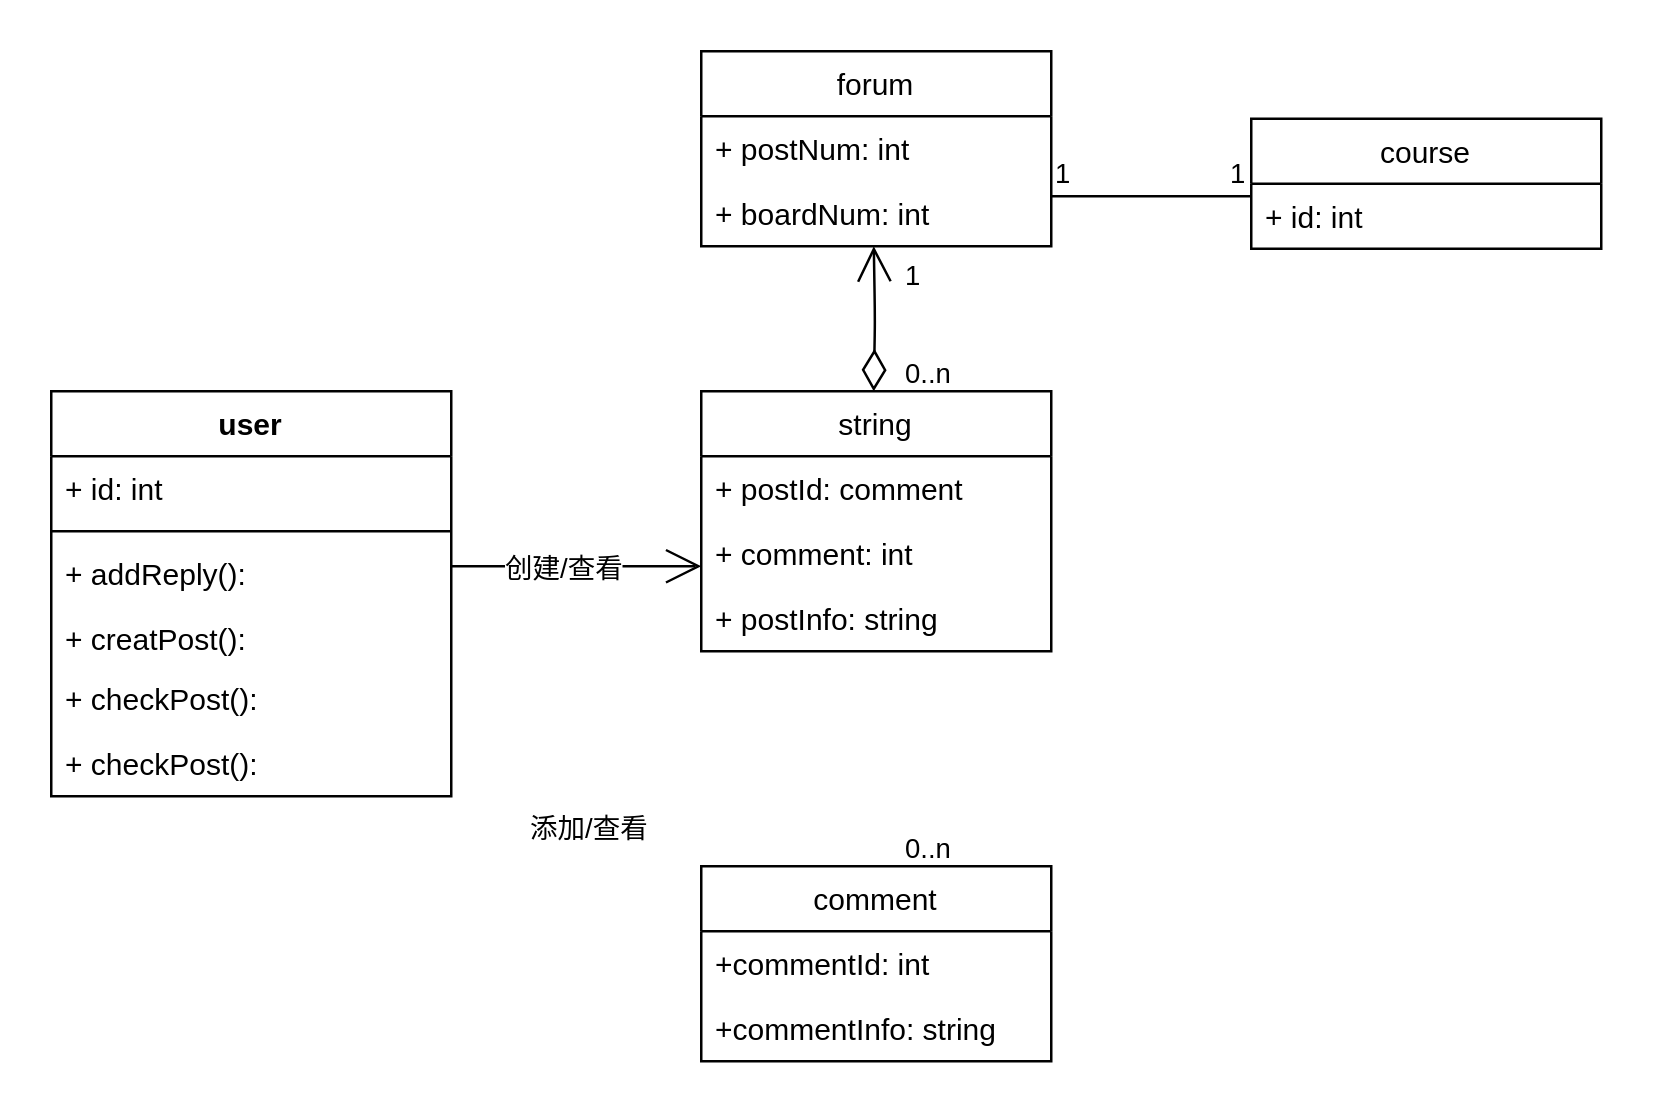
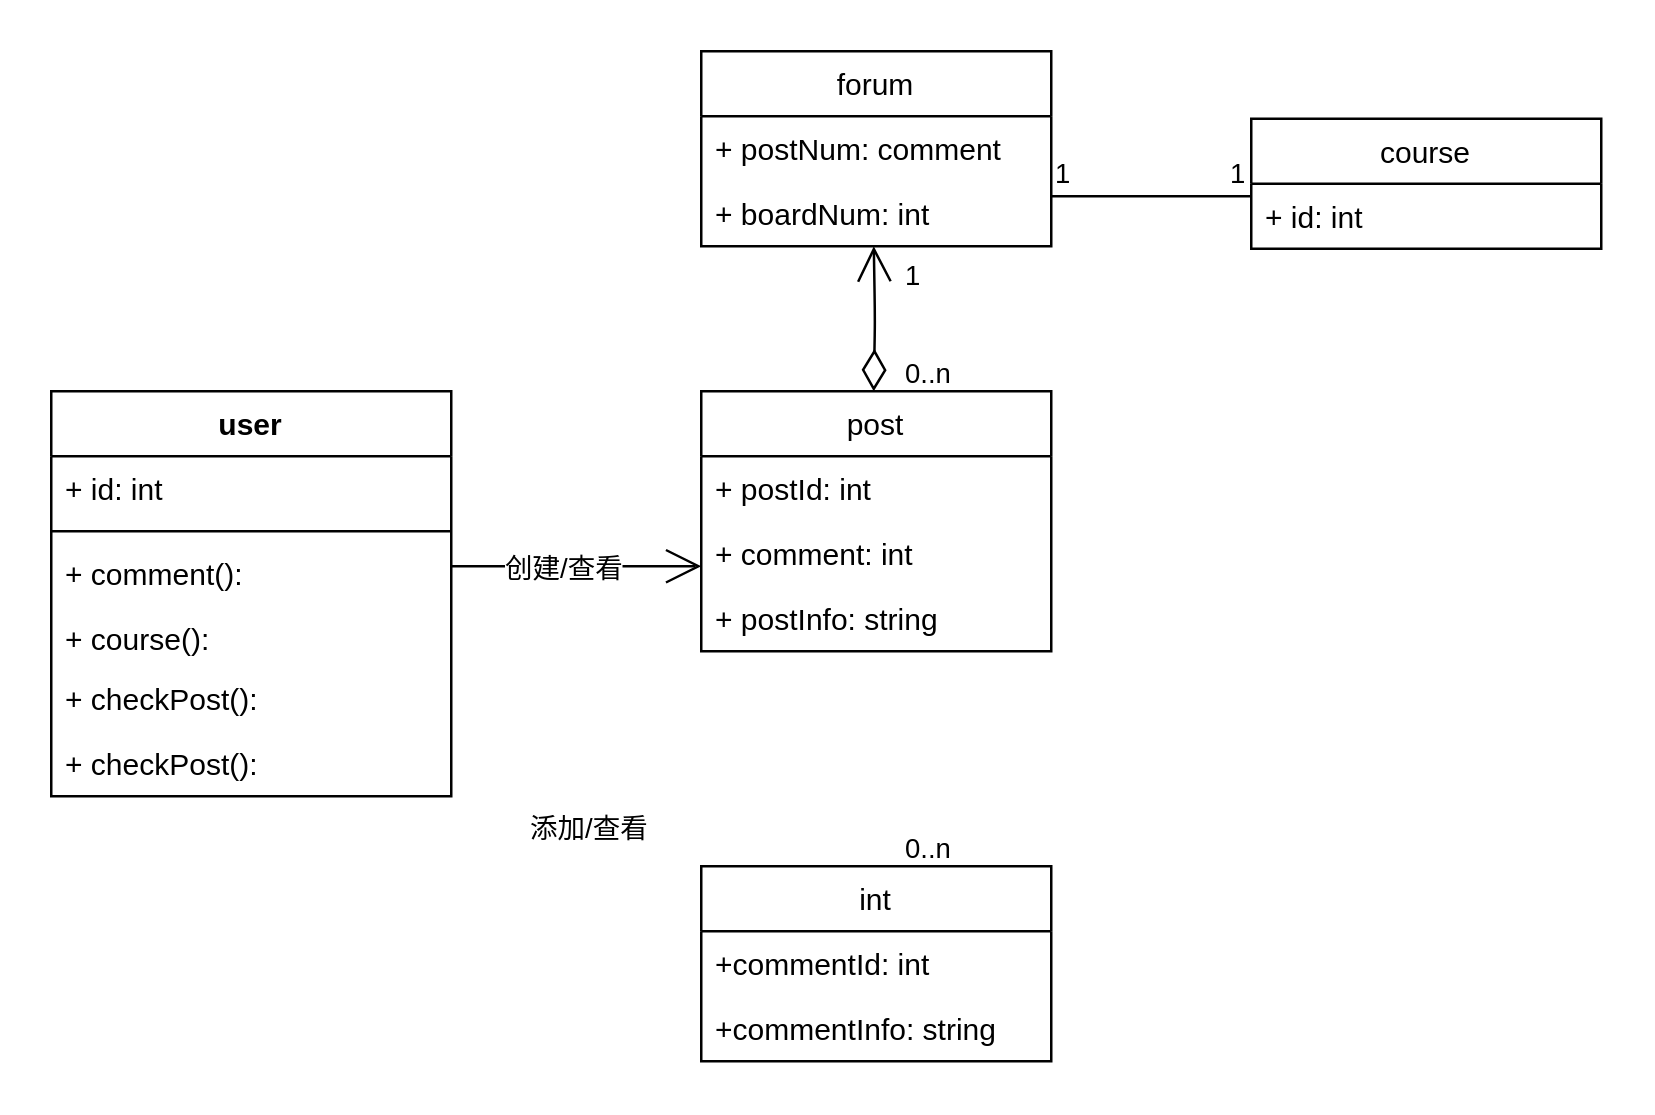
(817, 150) -> (855, 150)
(875, 425) -> (875, 425)
(846, 490) -> (809, 490)
(163, 575) -> (158, 575)
(175, 640) -> (150, 640)
(875, 900) -> (875, 900)
